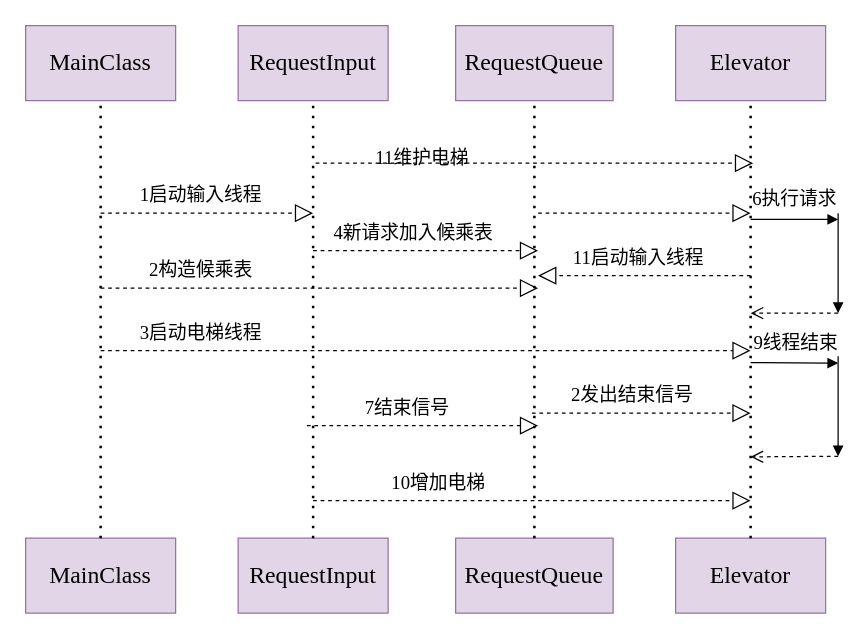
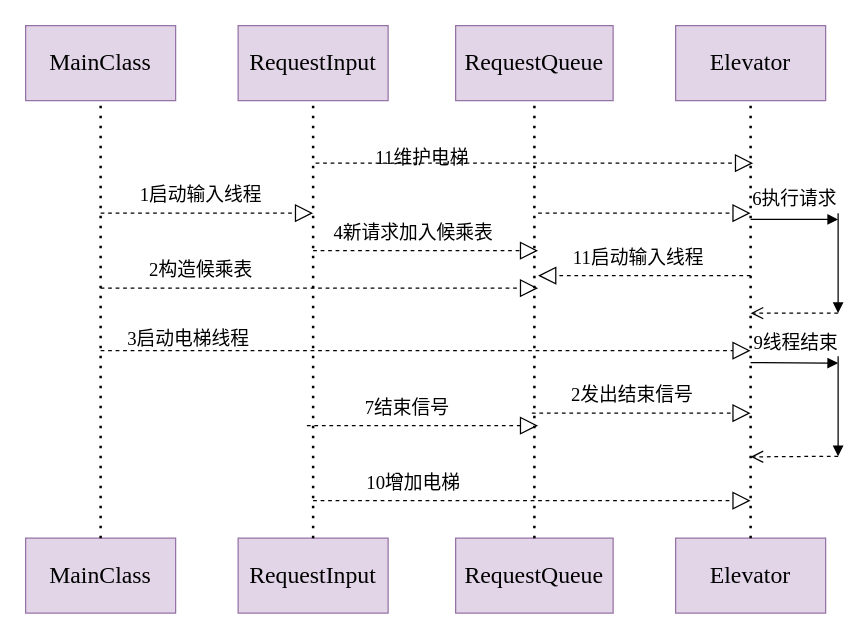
(201, 332) -> (188, 338)
(438, 482) -> (413, 482)
